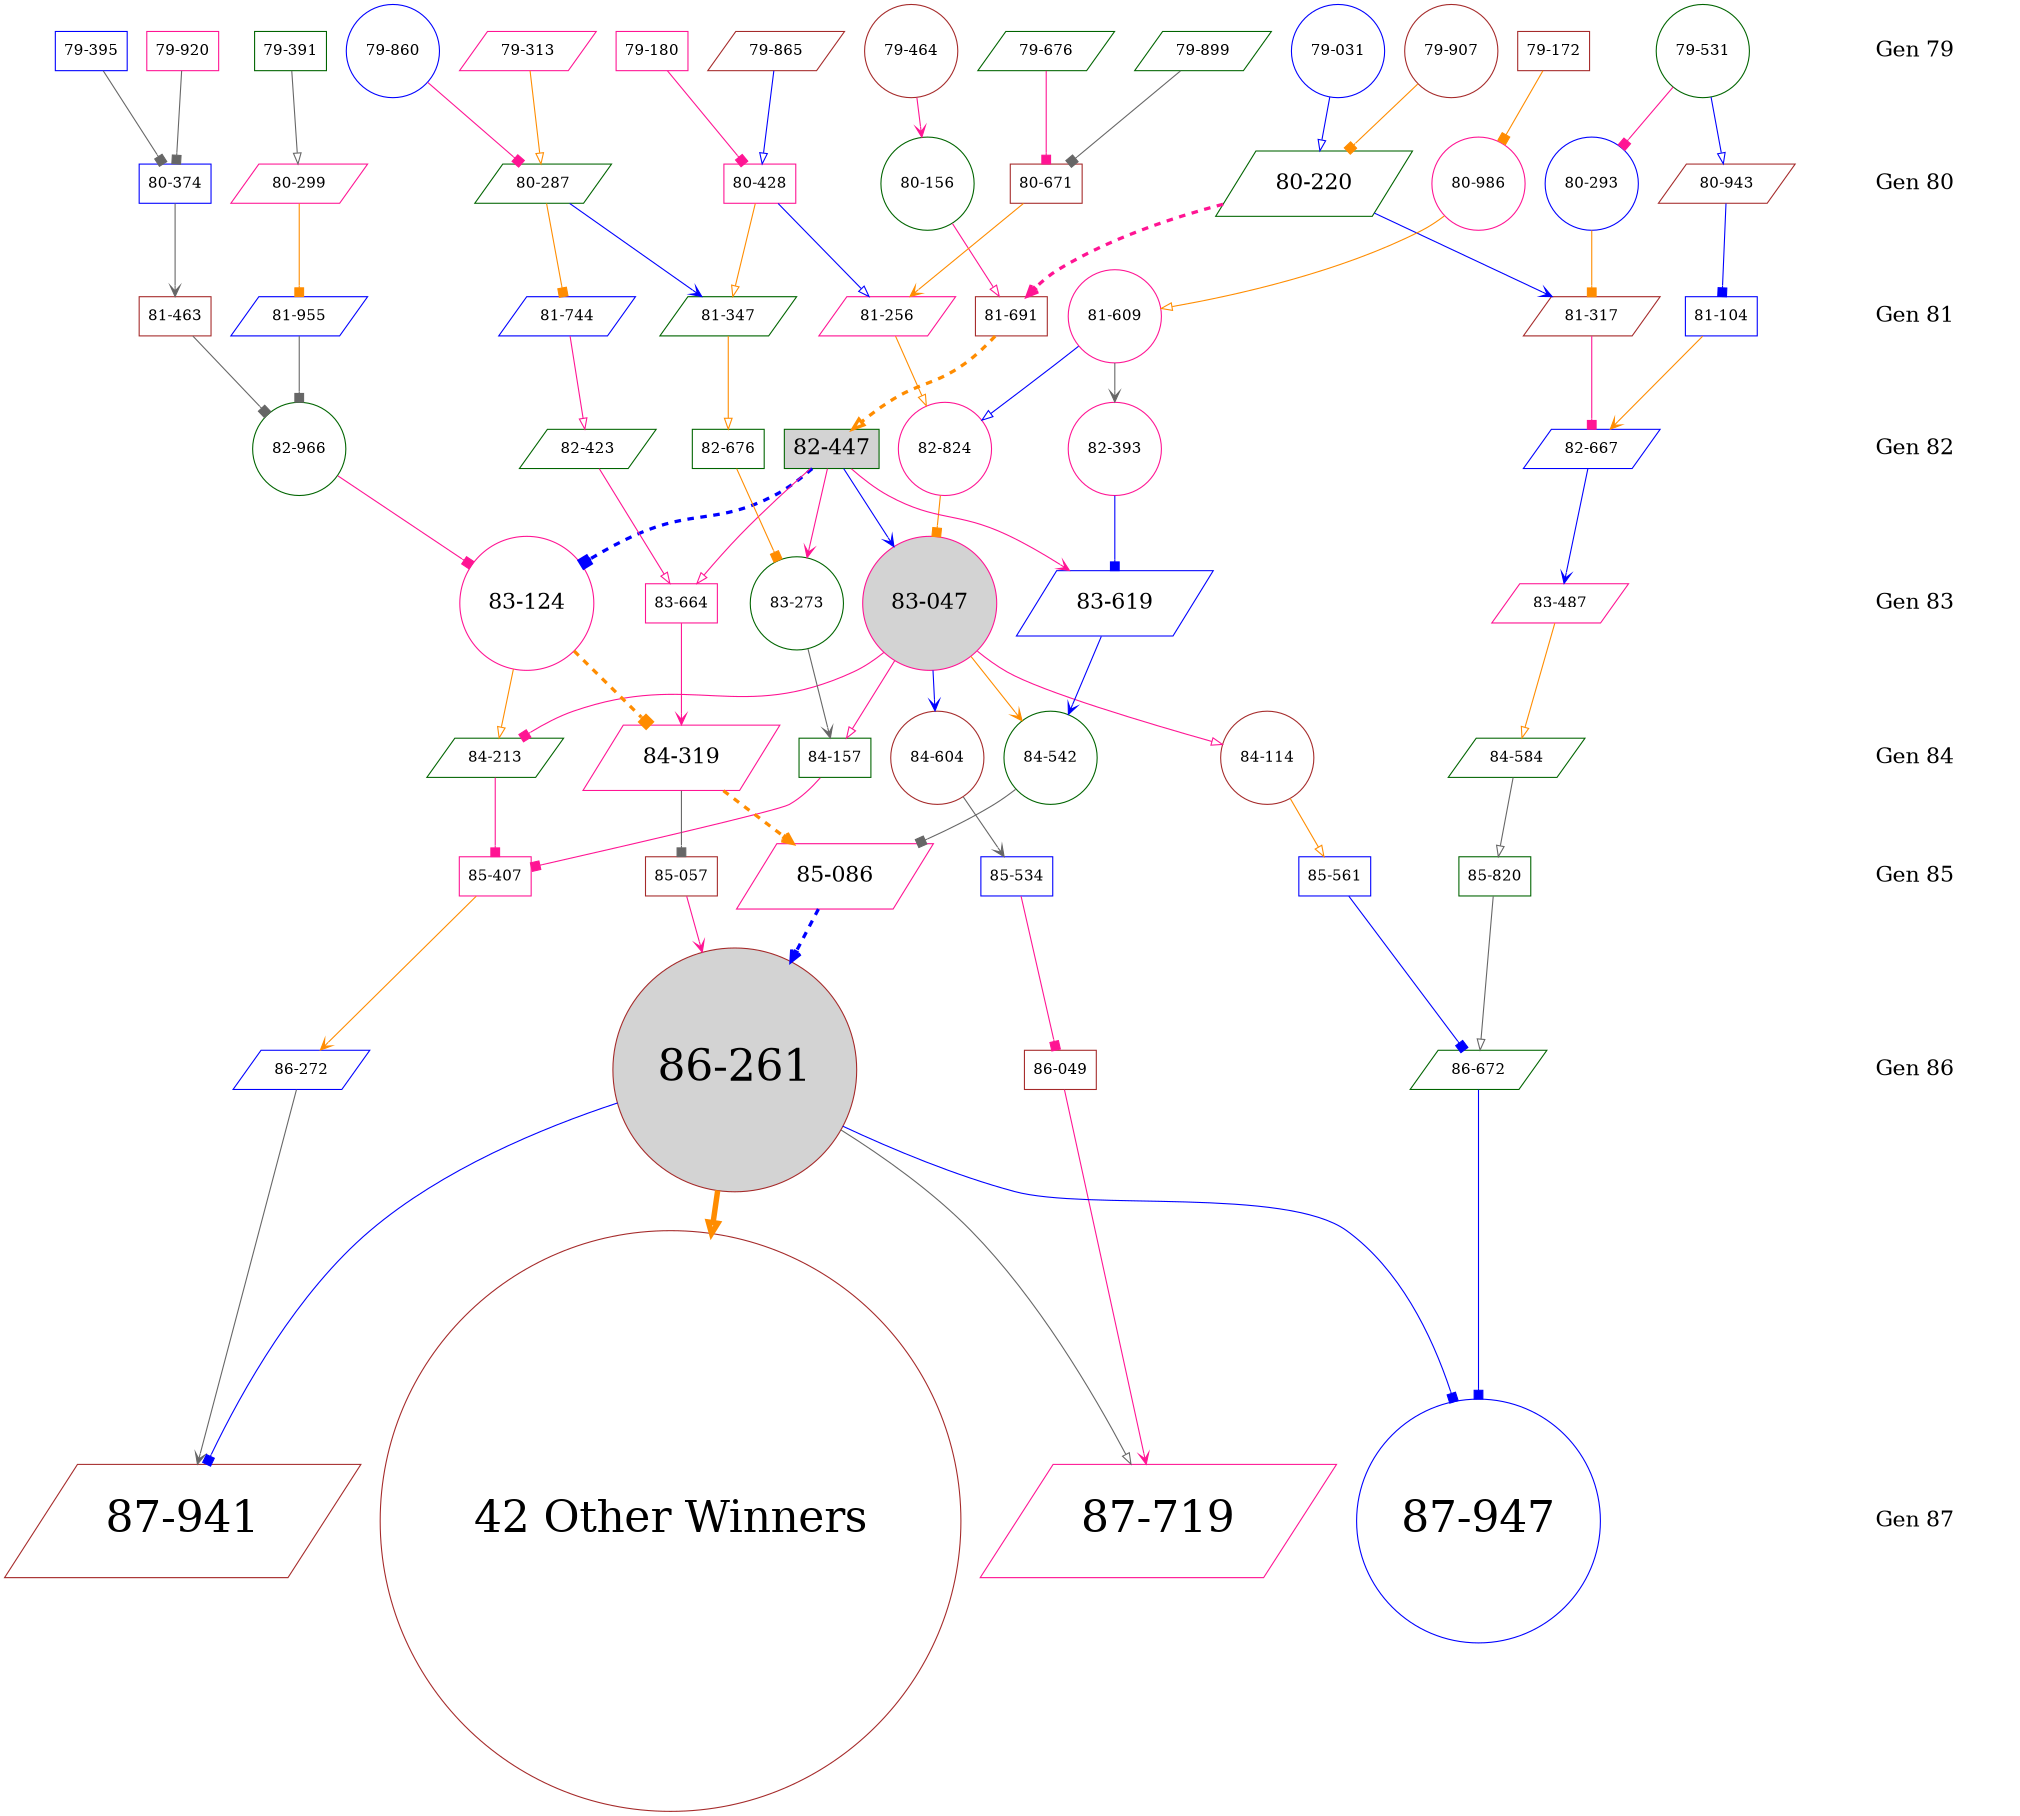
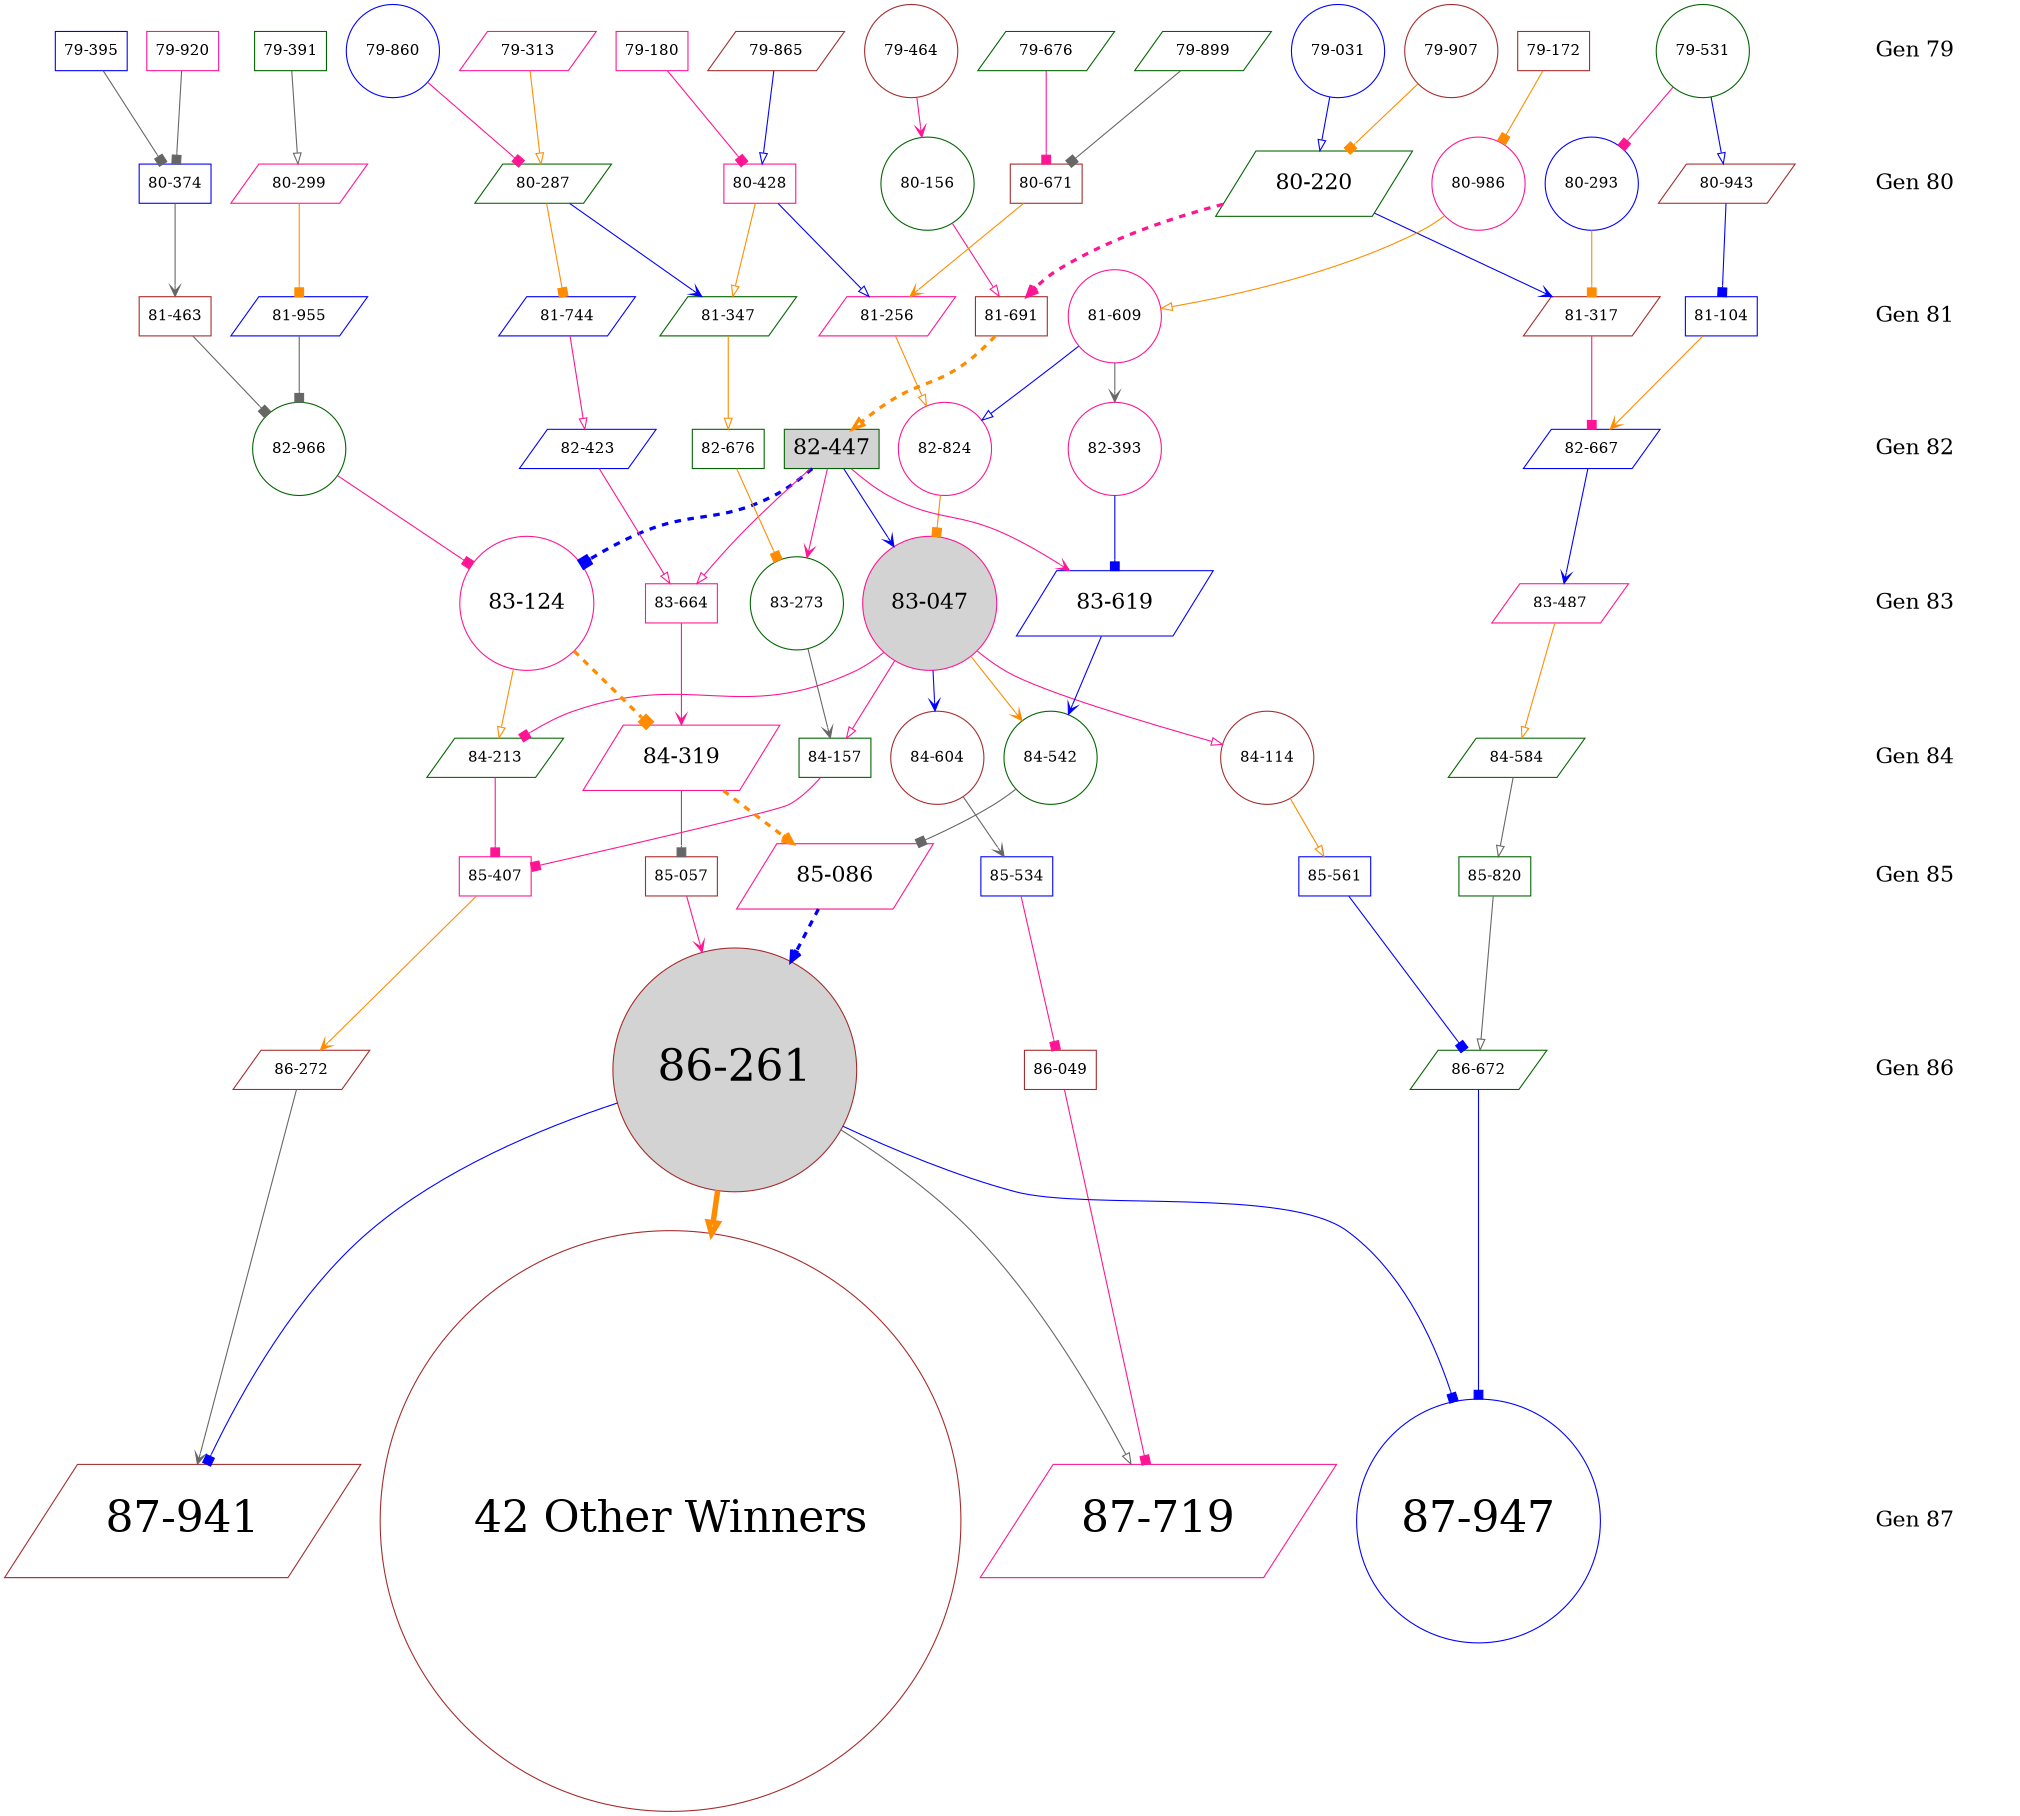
(588, 449) -> (588, 449)
(301, 1070) -> (301, 1070)
(1104, 1272) -> (1104, 1272)
